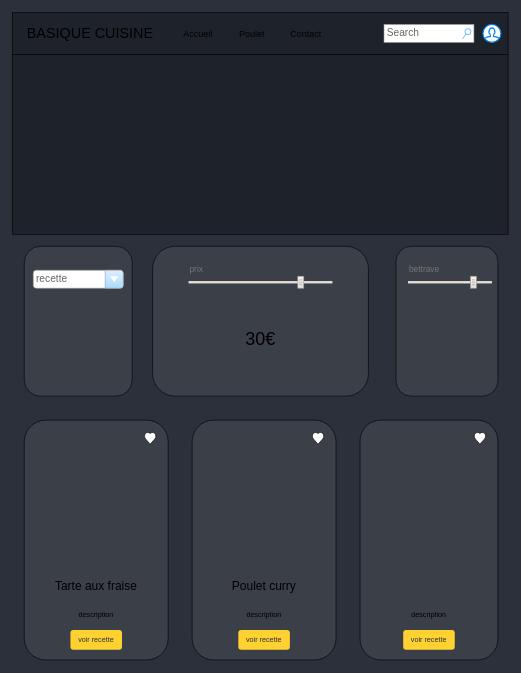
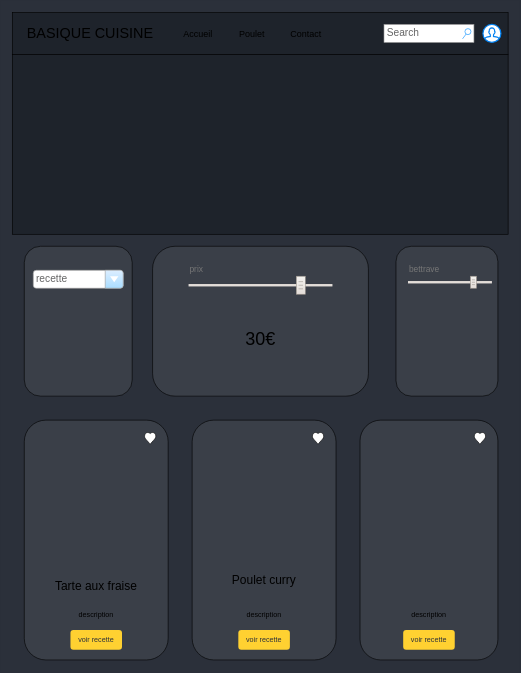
(261, 282) -> (261, 285)
(264, 585) -> (264, 579)
